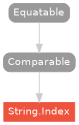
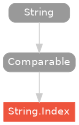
(39, 13) -> (39, 13)
